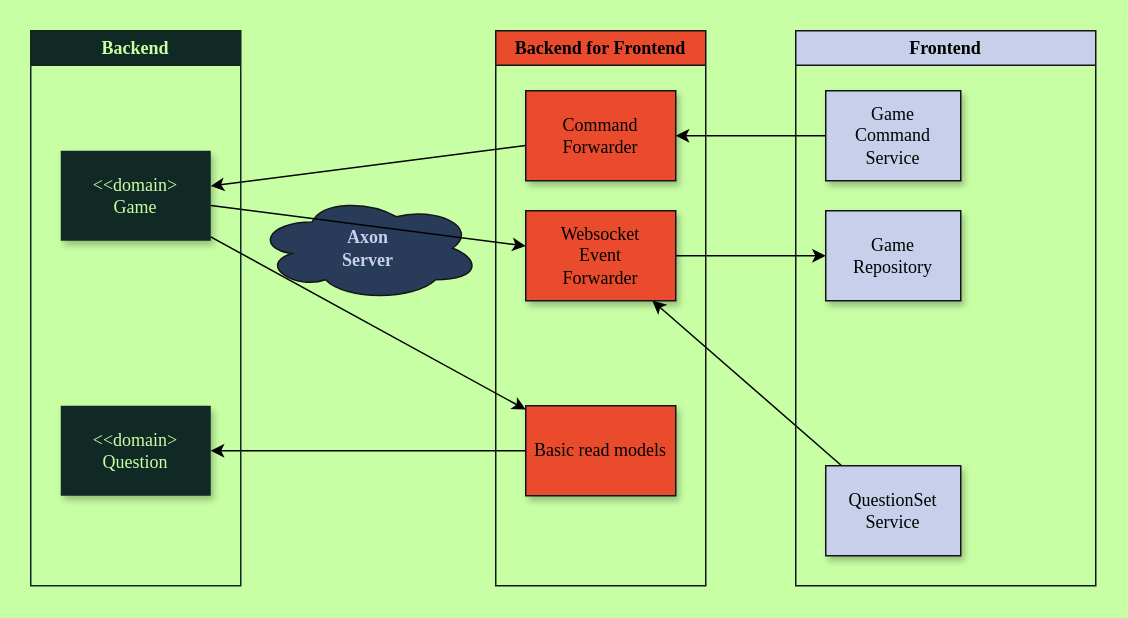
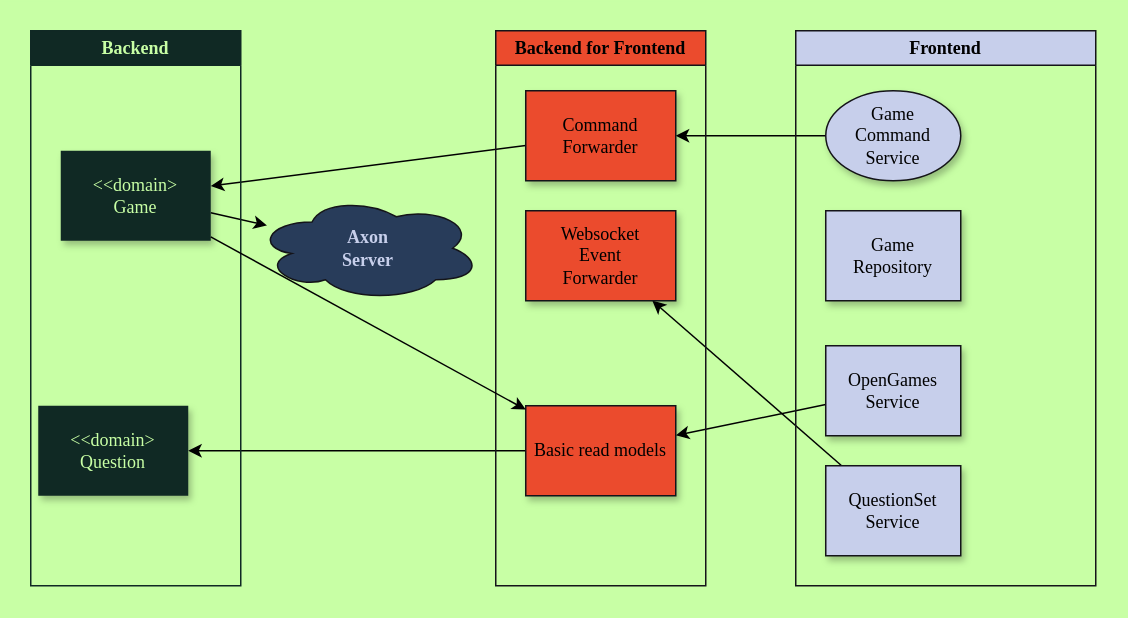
(893, 136) -> (893, 136)
(262, 212) -> (234, 218)
(746, 256) -> none
none -> (893, 391)
none -> (756, 419)
(136, 451) -> (113, 451)
